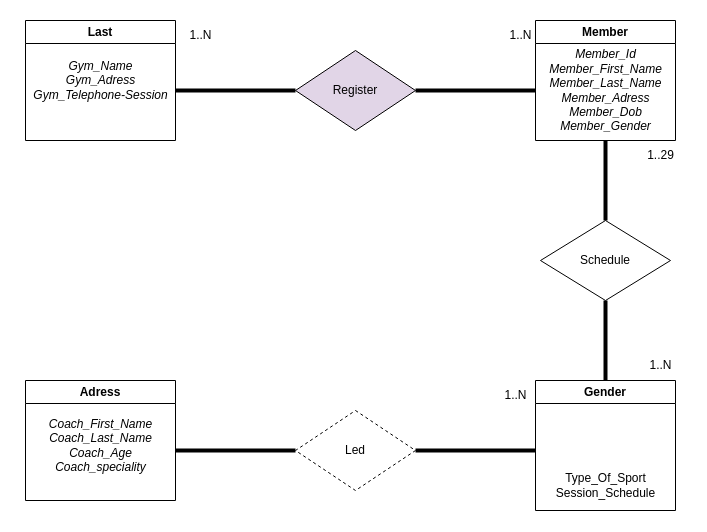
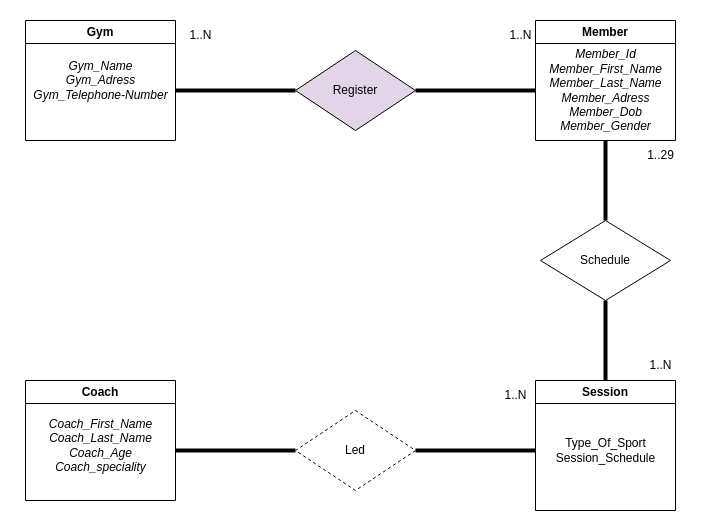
(101, 33) -> (101, 33)
(101, 81) -> (101, 81)
(101, 393) -> (101, 393)
(606, 393) -> (606, 393)
(606, 486) -> (606, 451)
